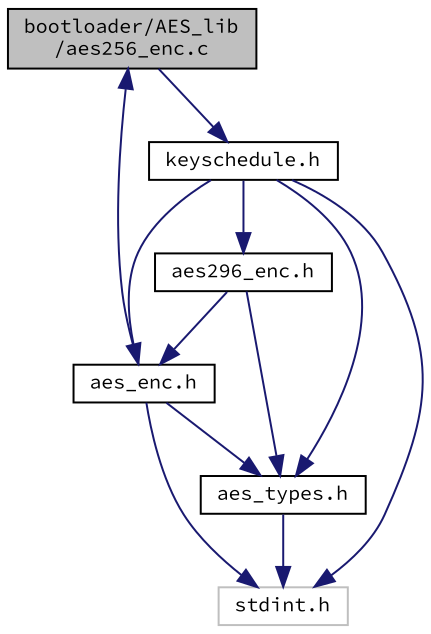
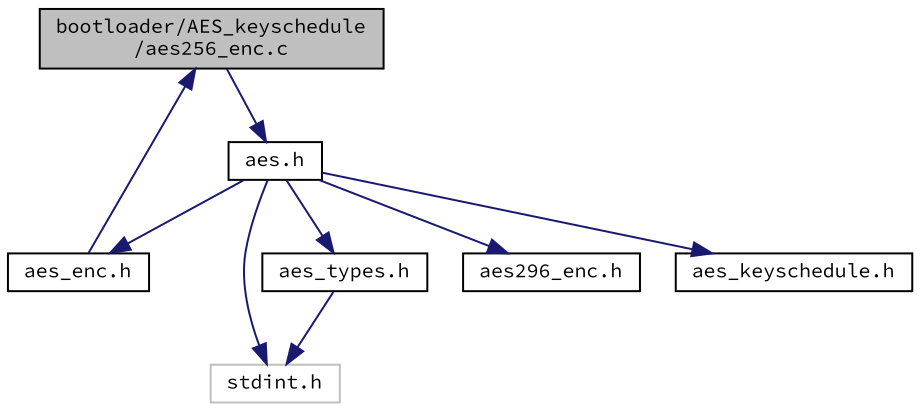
(132, 39) -> (212, 39)
(243, 161) -> (275, 161)
none -> (794, 272)
(201, 321) -> none
(262, 374) -> none
(205, 433) -> none
(175, 500) -> none
